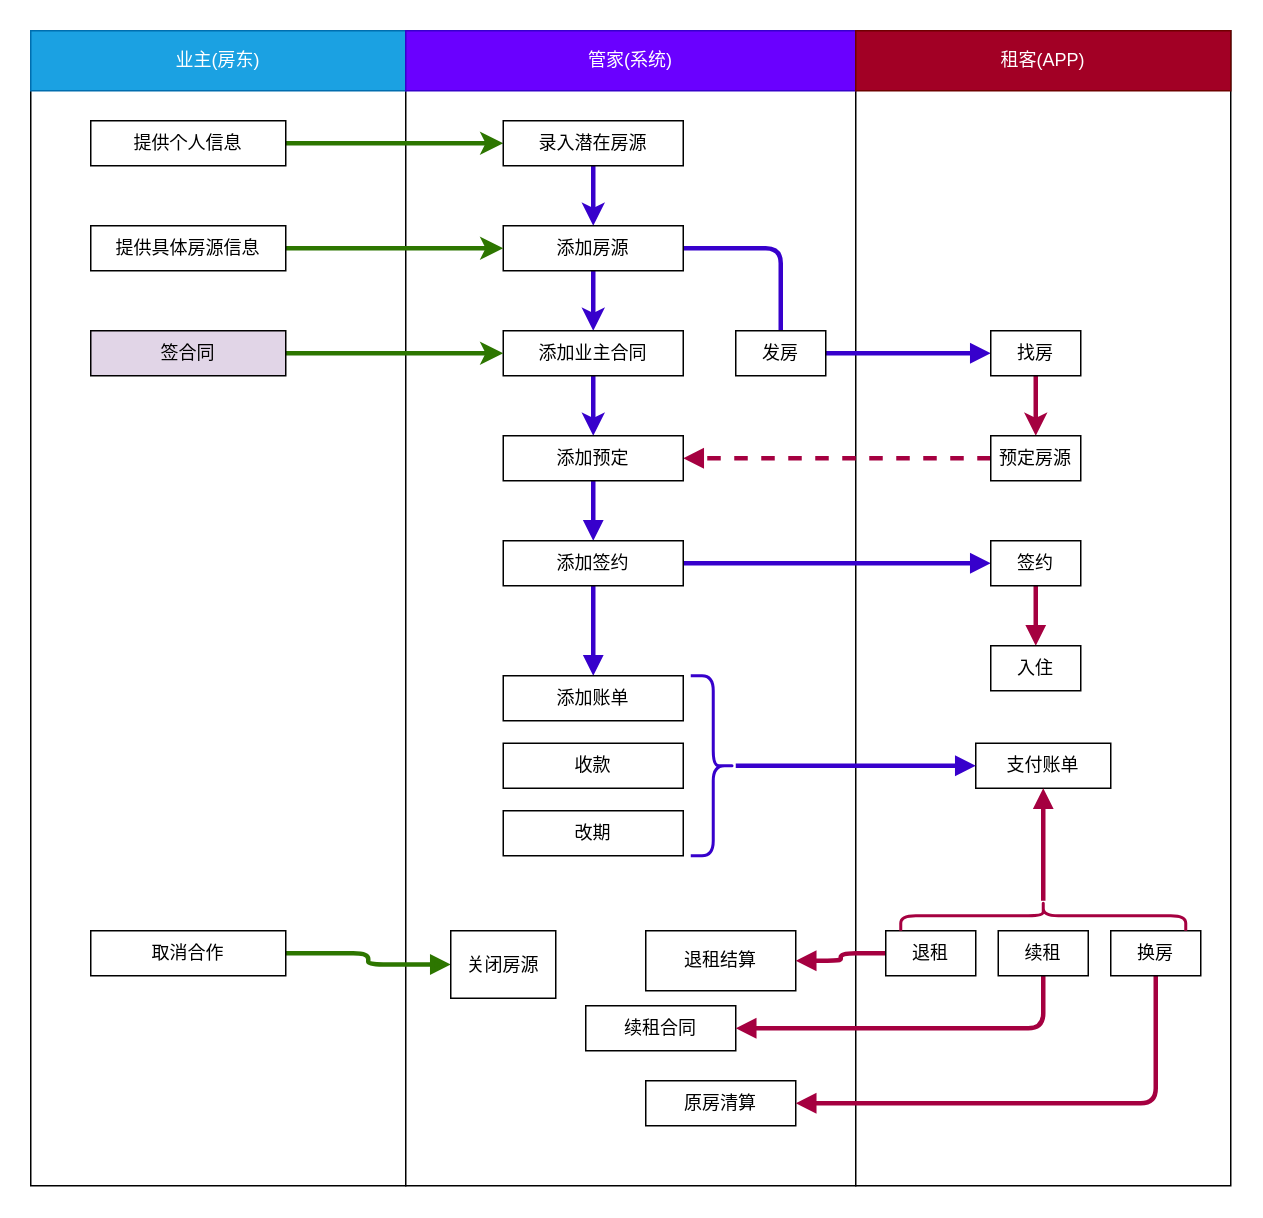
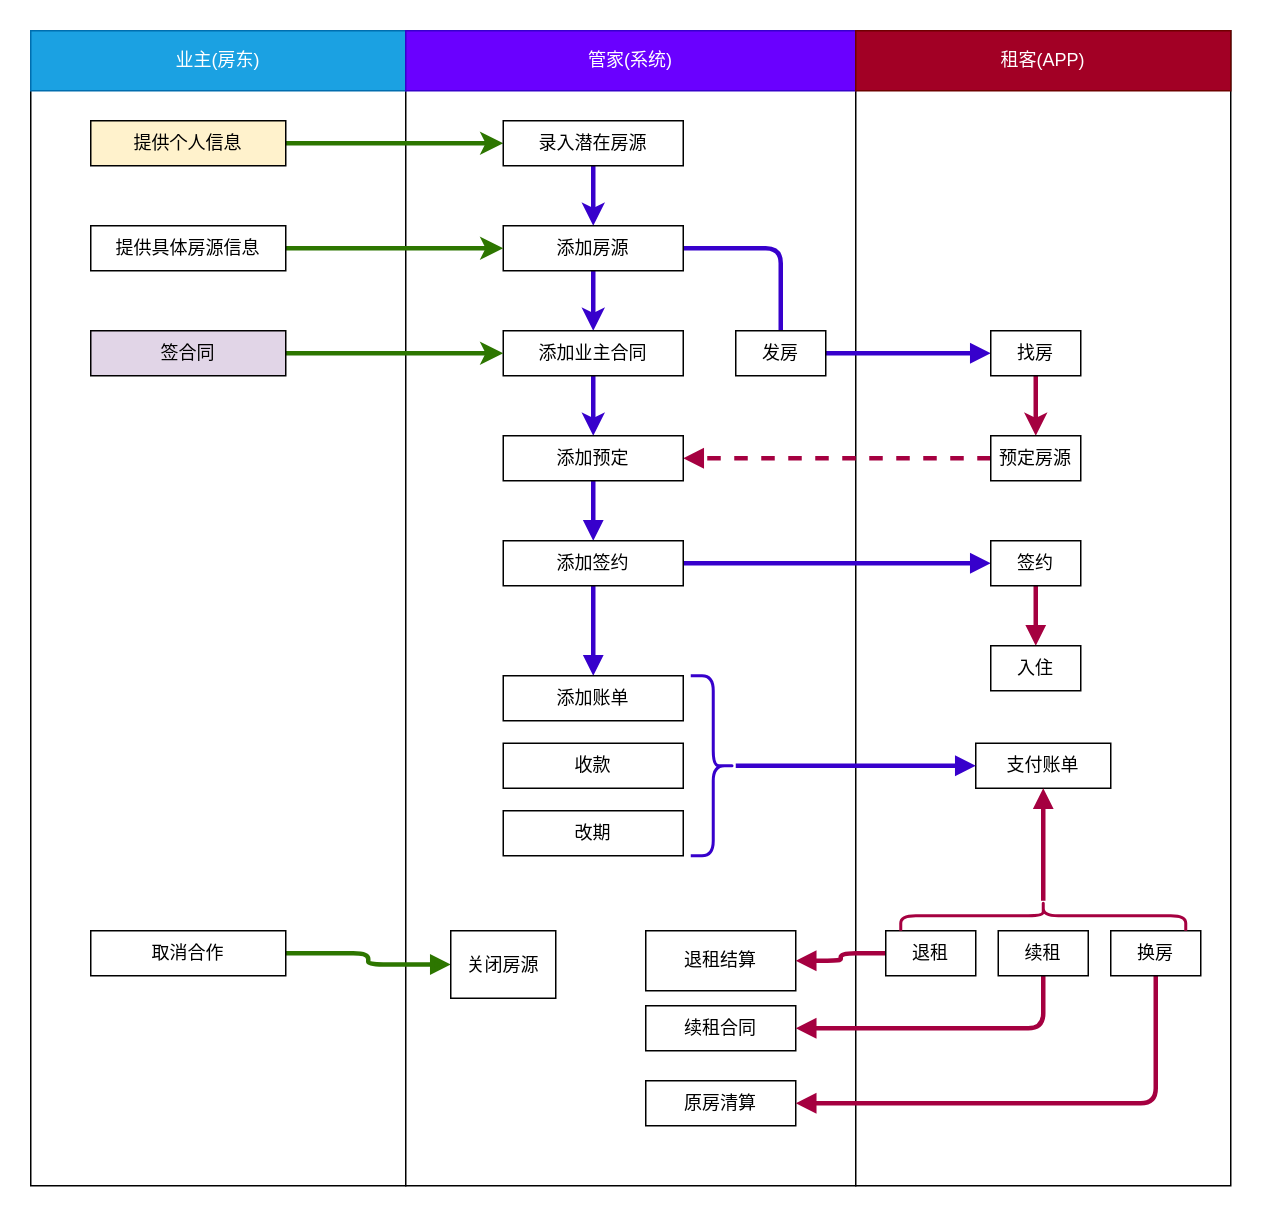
(188, 143) -> (188, 143)
(661, 1028) -> (721, 1028)
